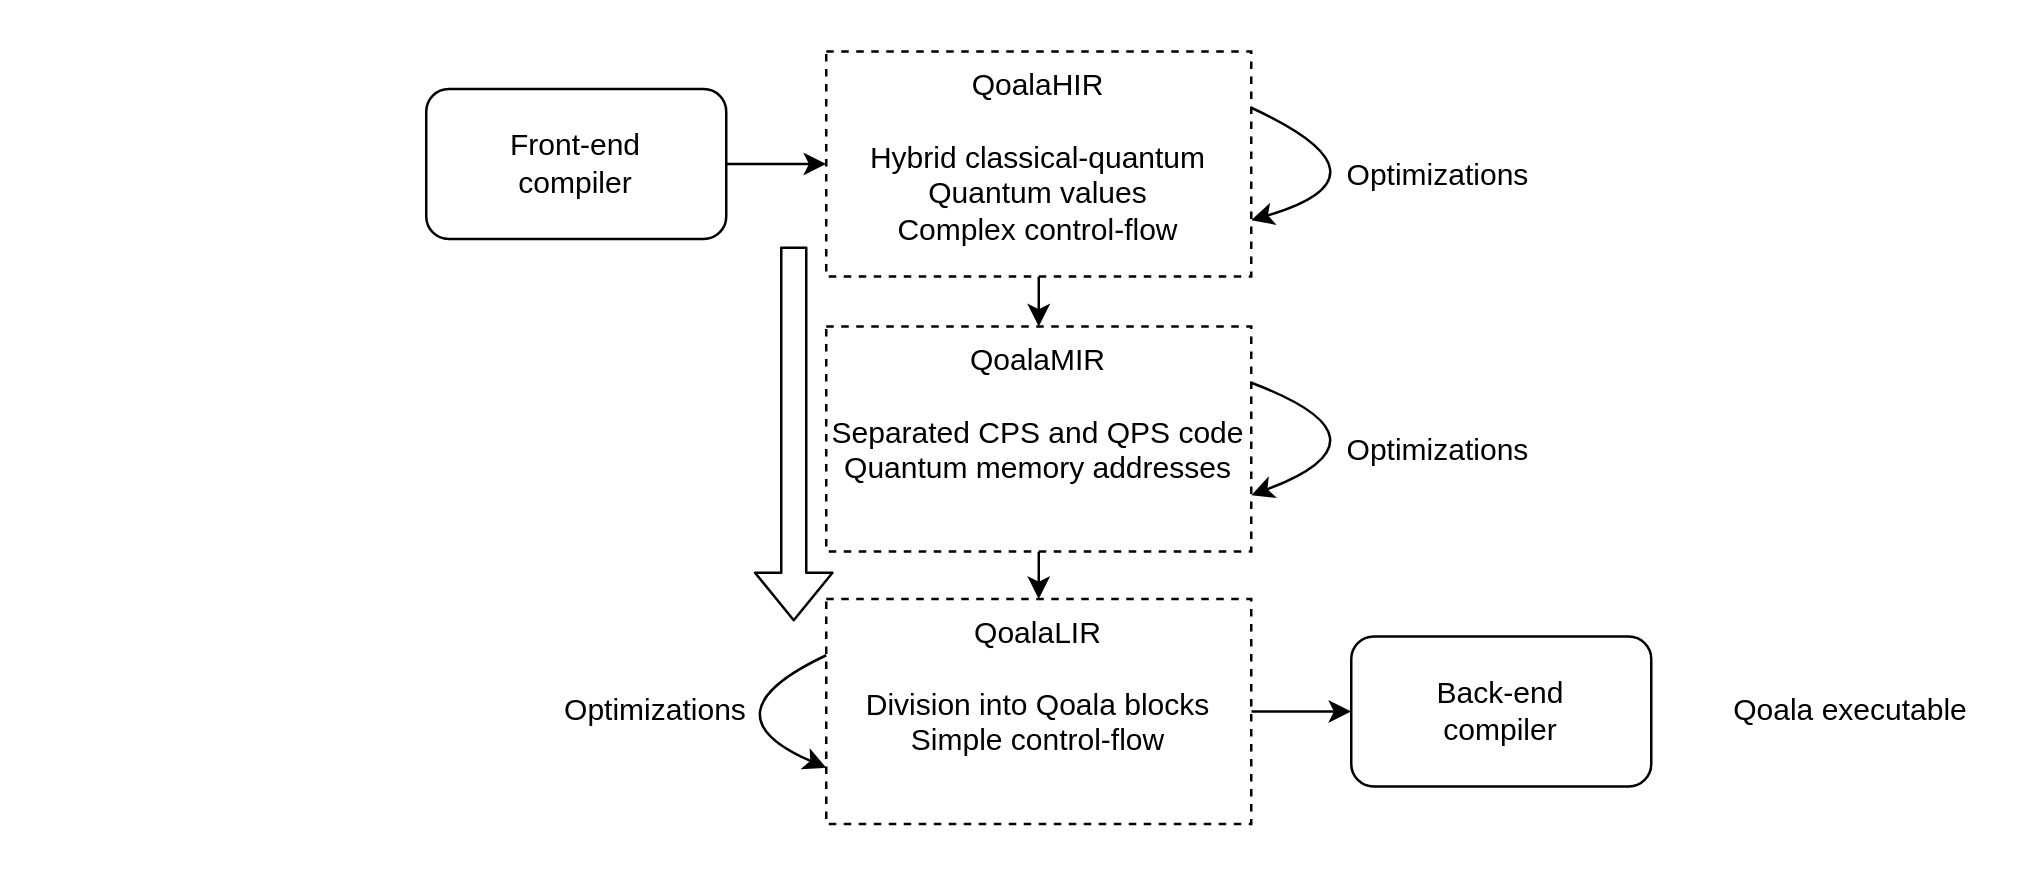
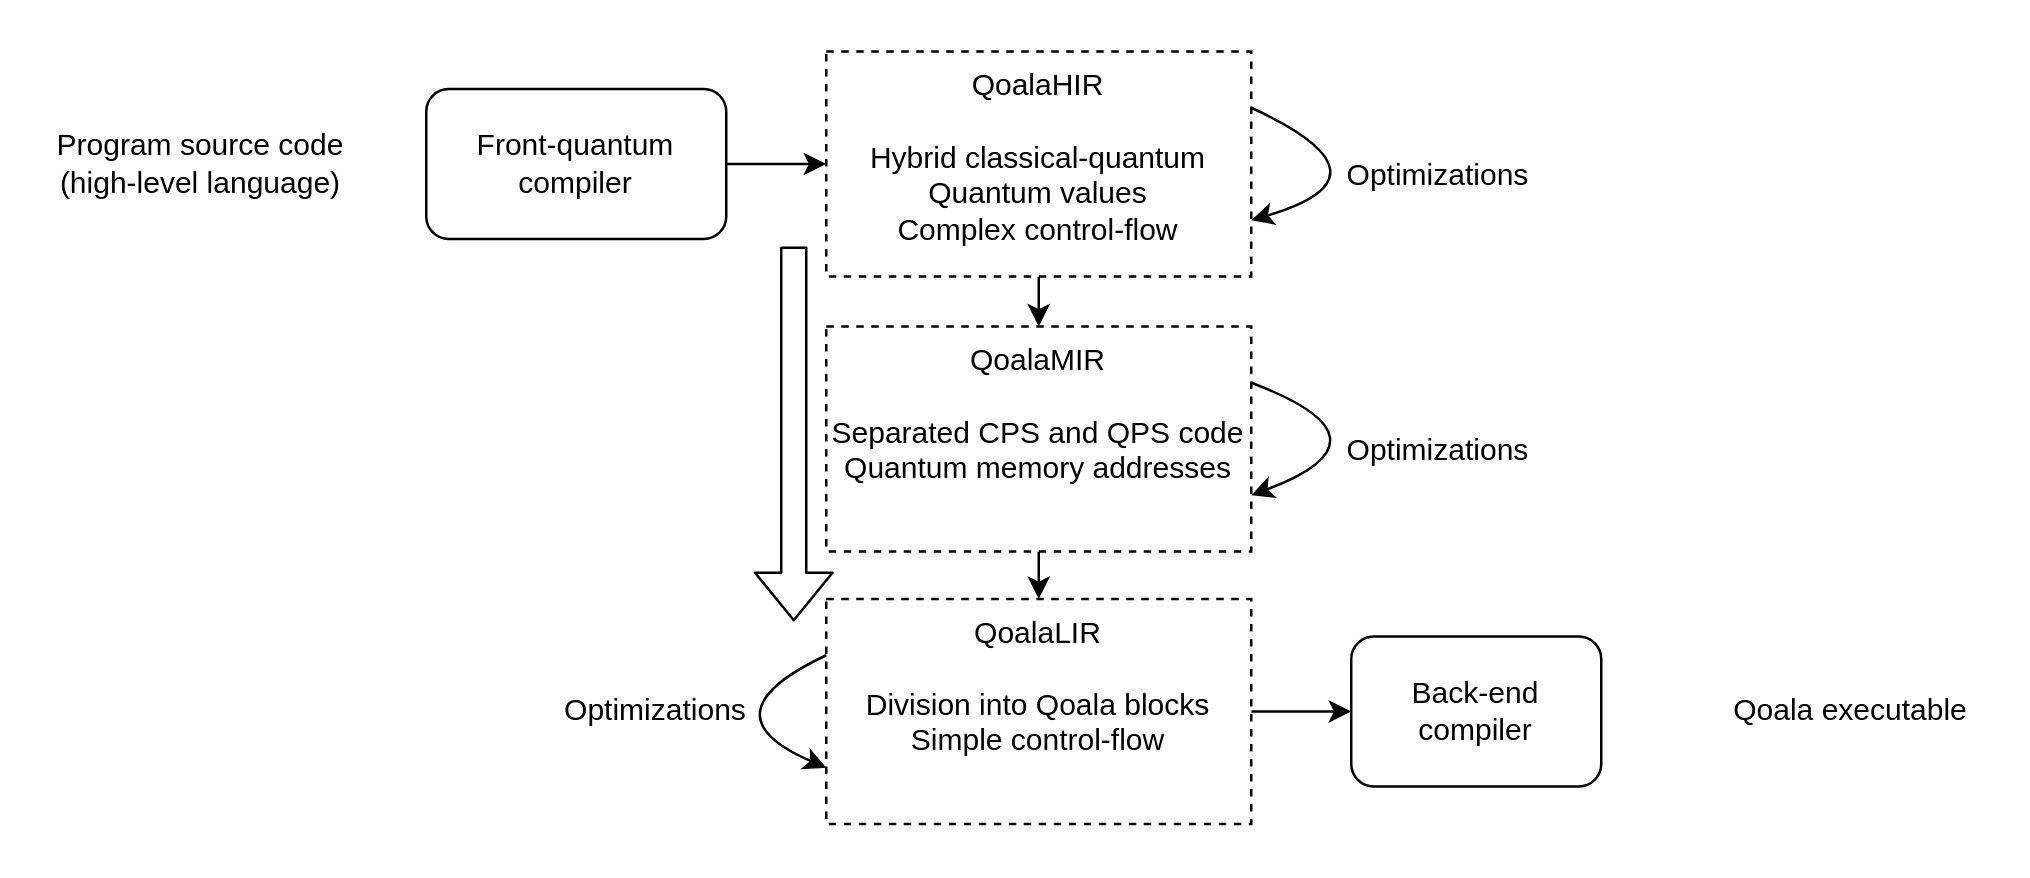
none -> (201, 164)
(576, 164) -> (576, 164)
(1501, 711) -> (1476, 711)
